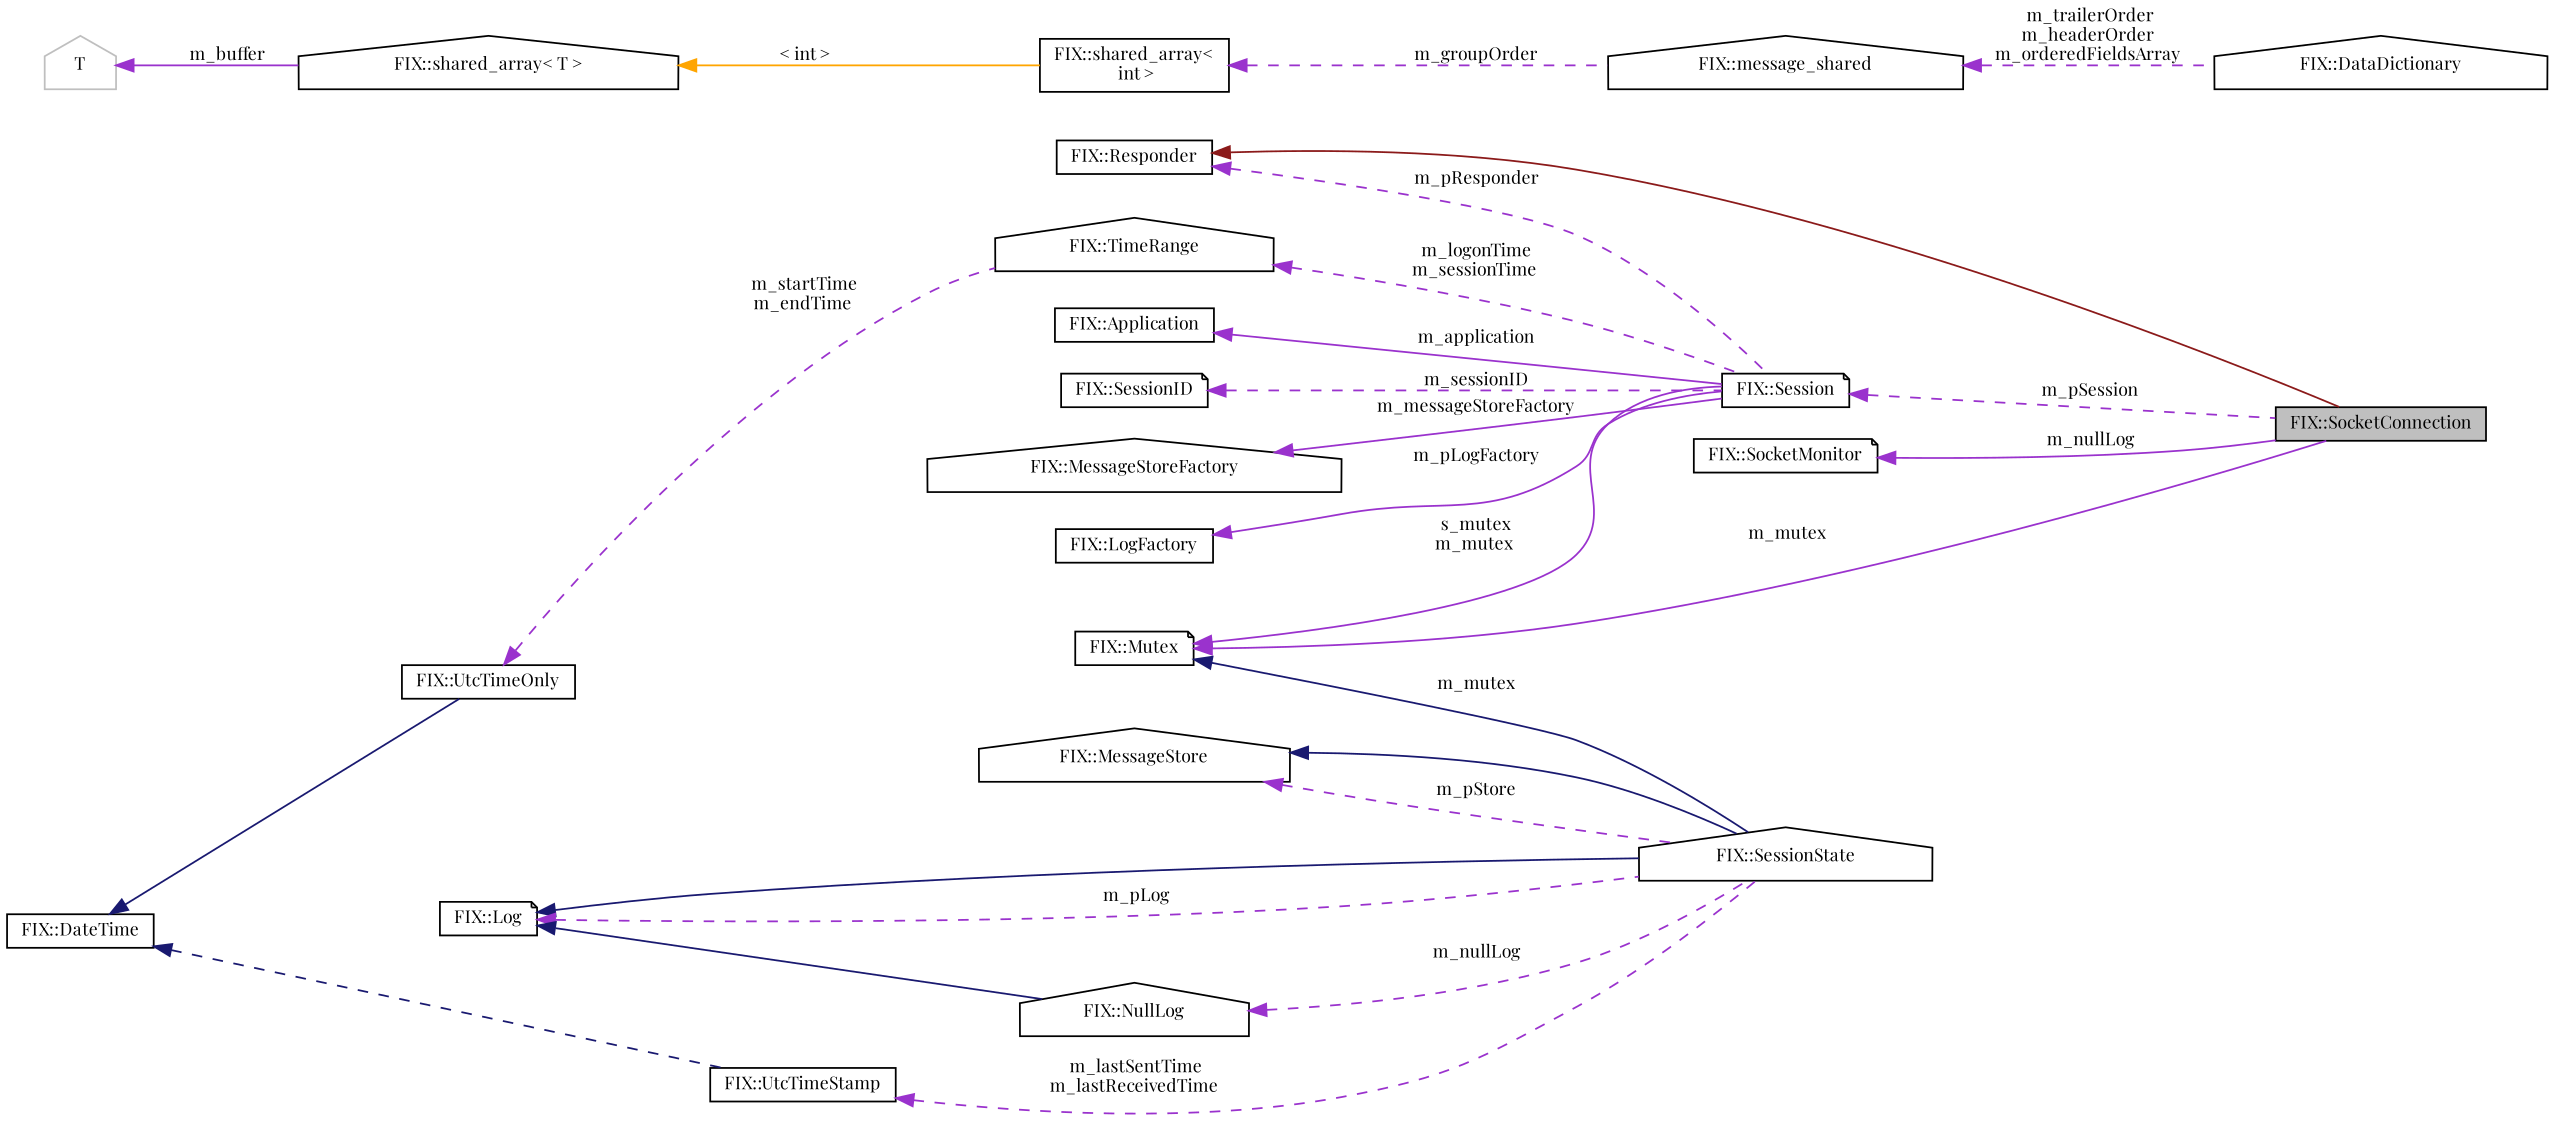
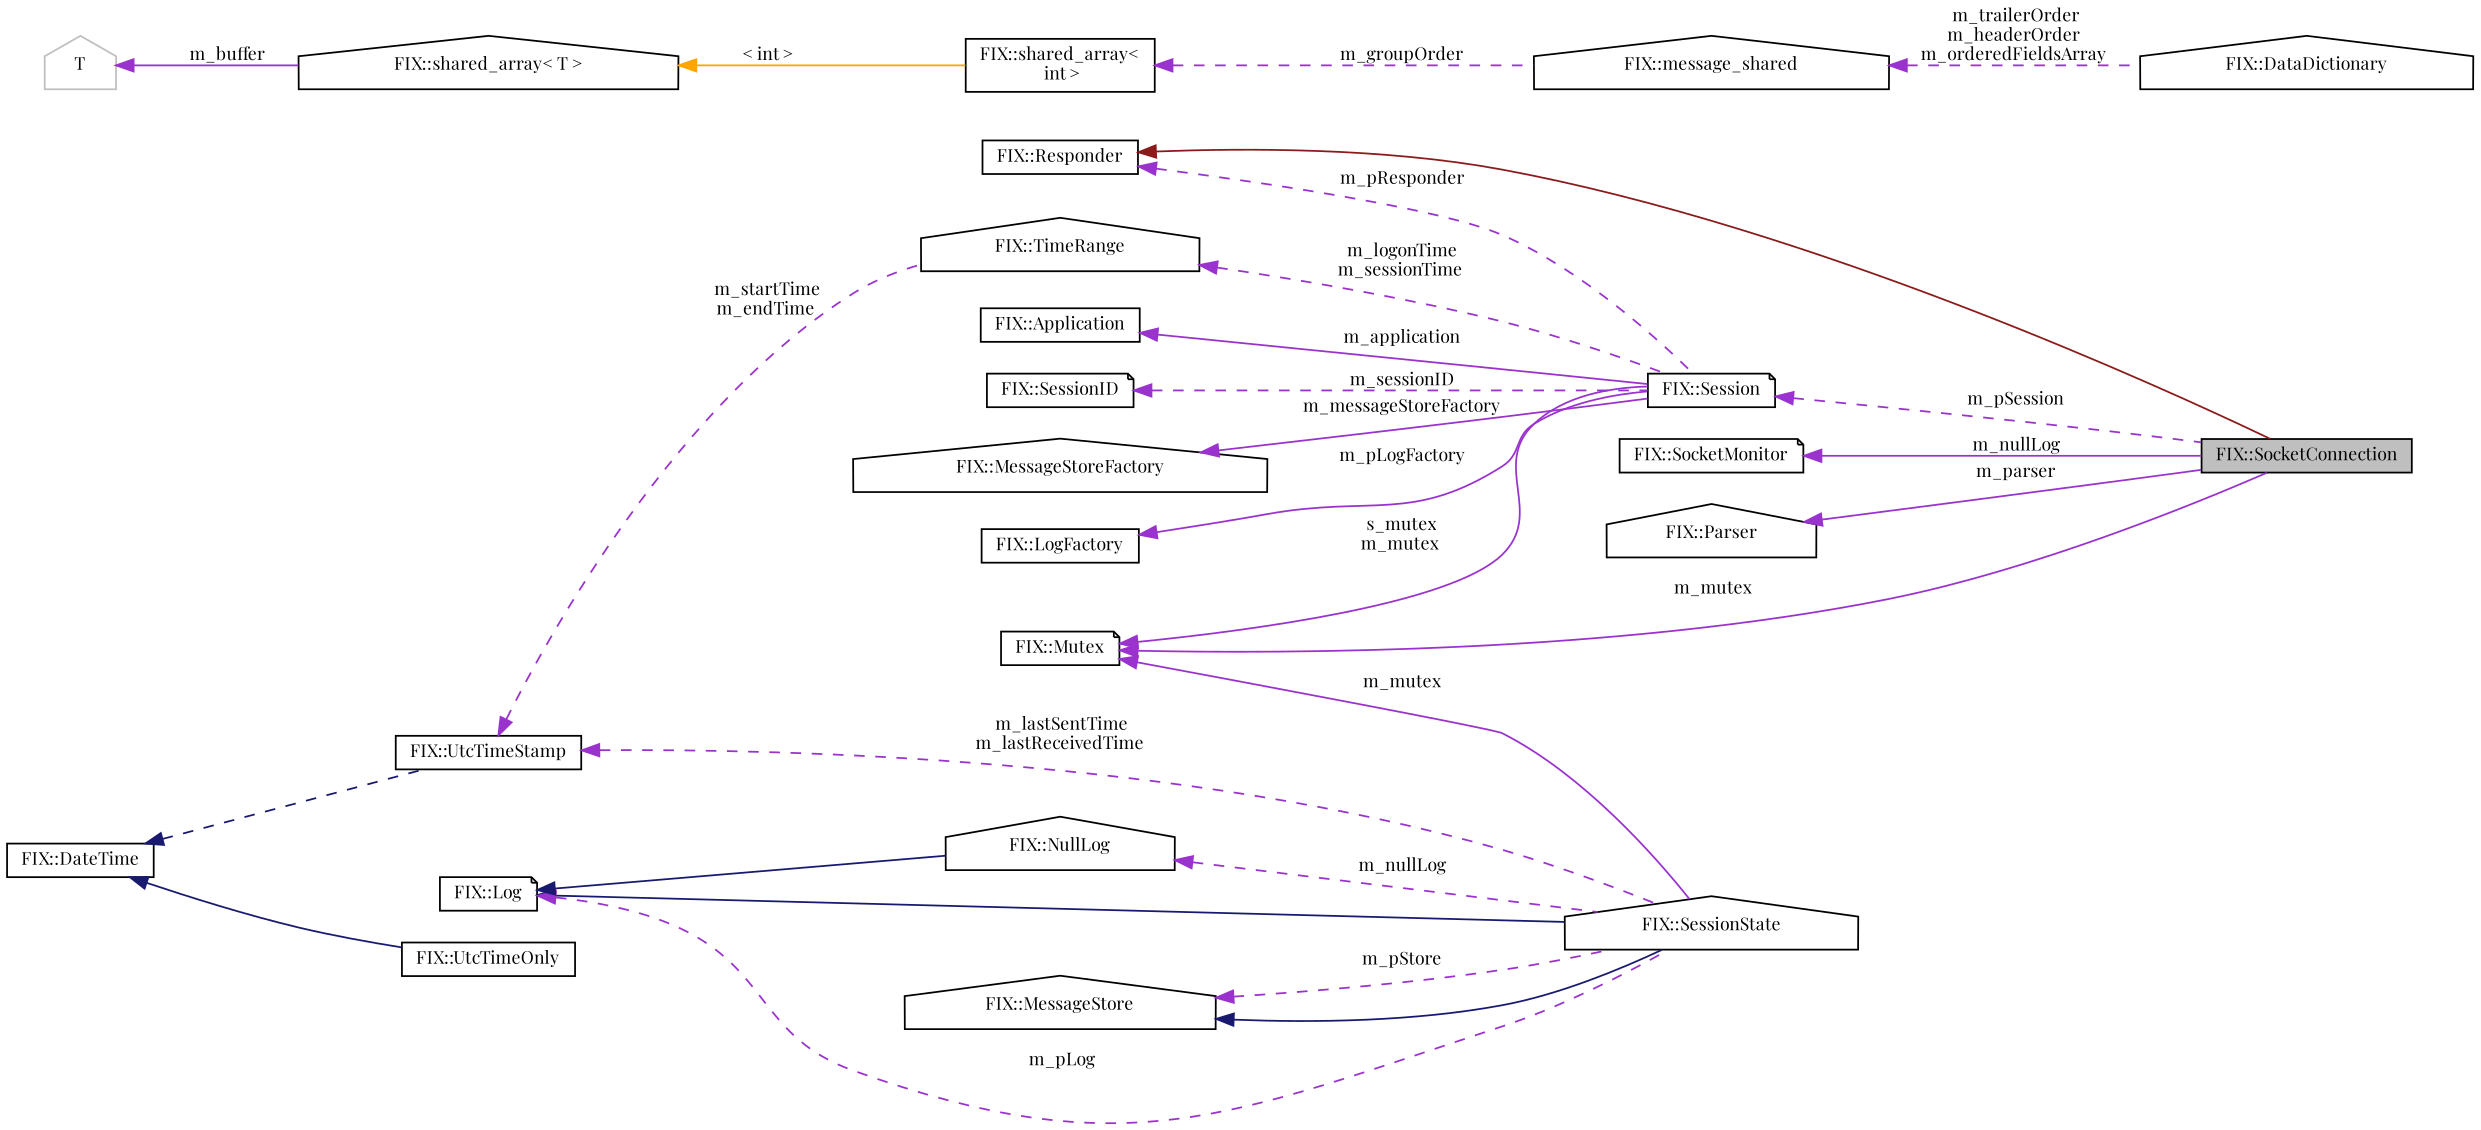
(732, 429) -> (676, 455)
none -> (1711, 534)
(1490, 719) -> (1443, 720)
